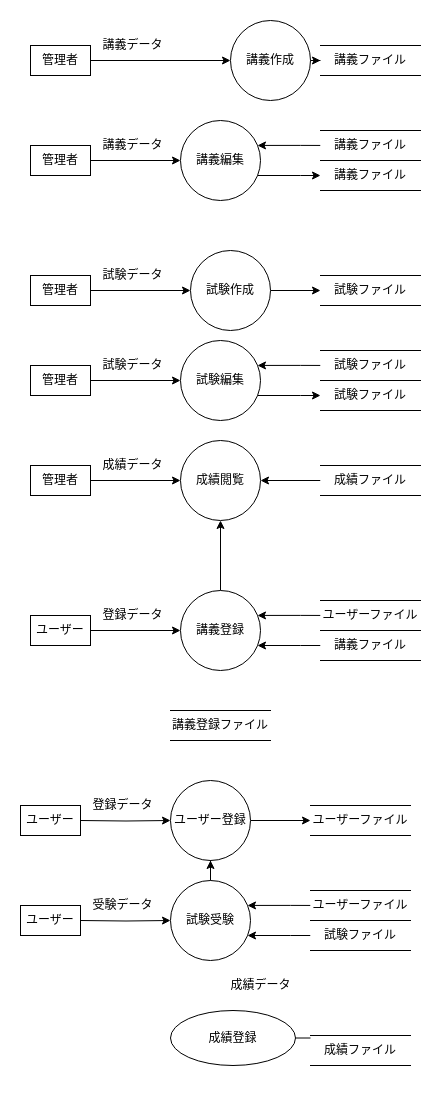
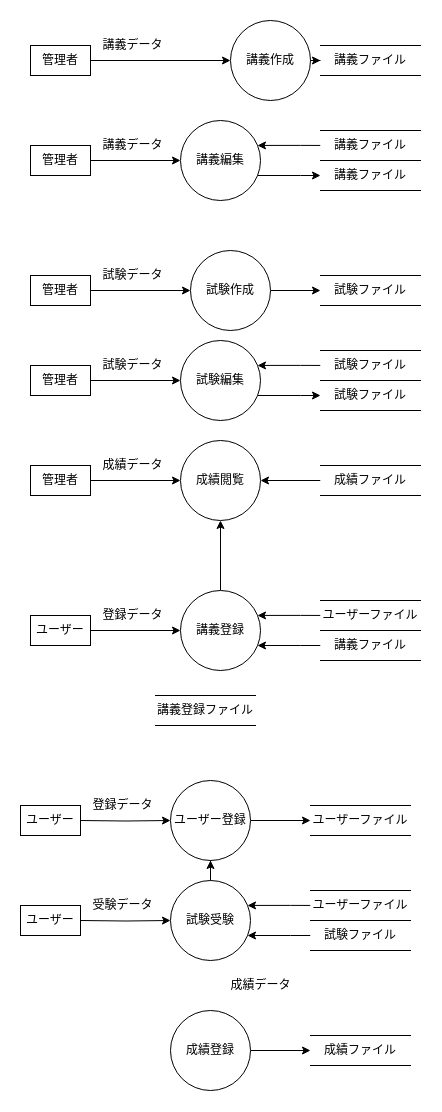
(221, 726) -> (206, 711)
(233, 1038) -> (211, 1051)
